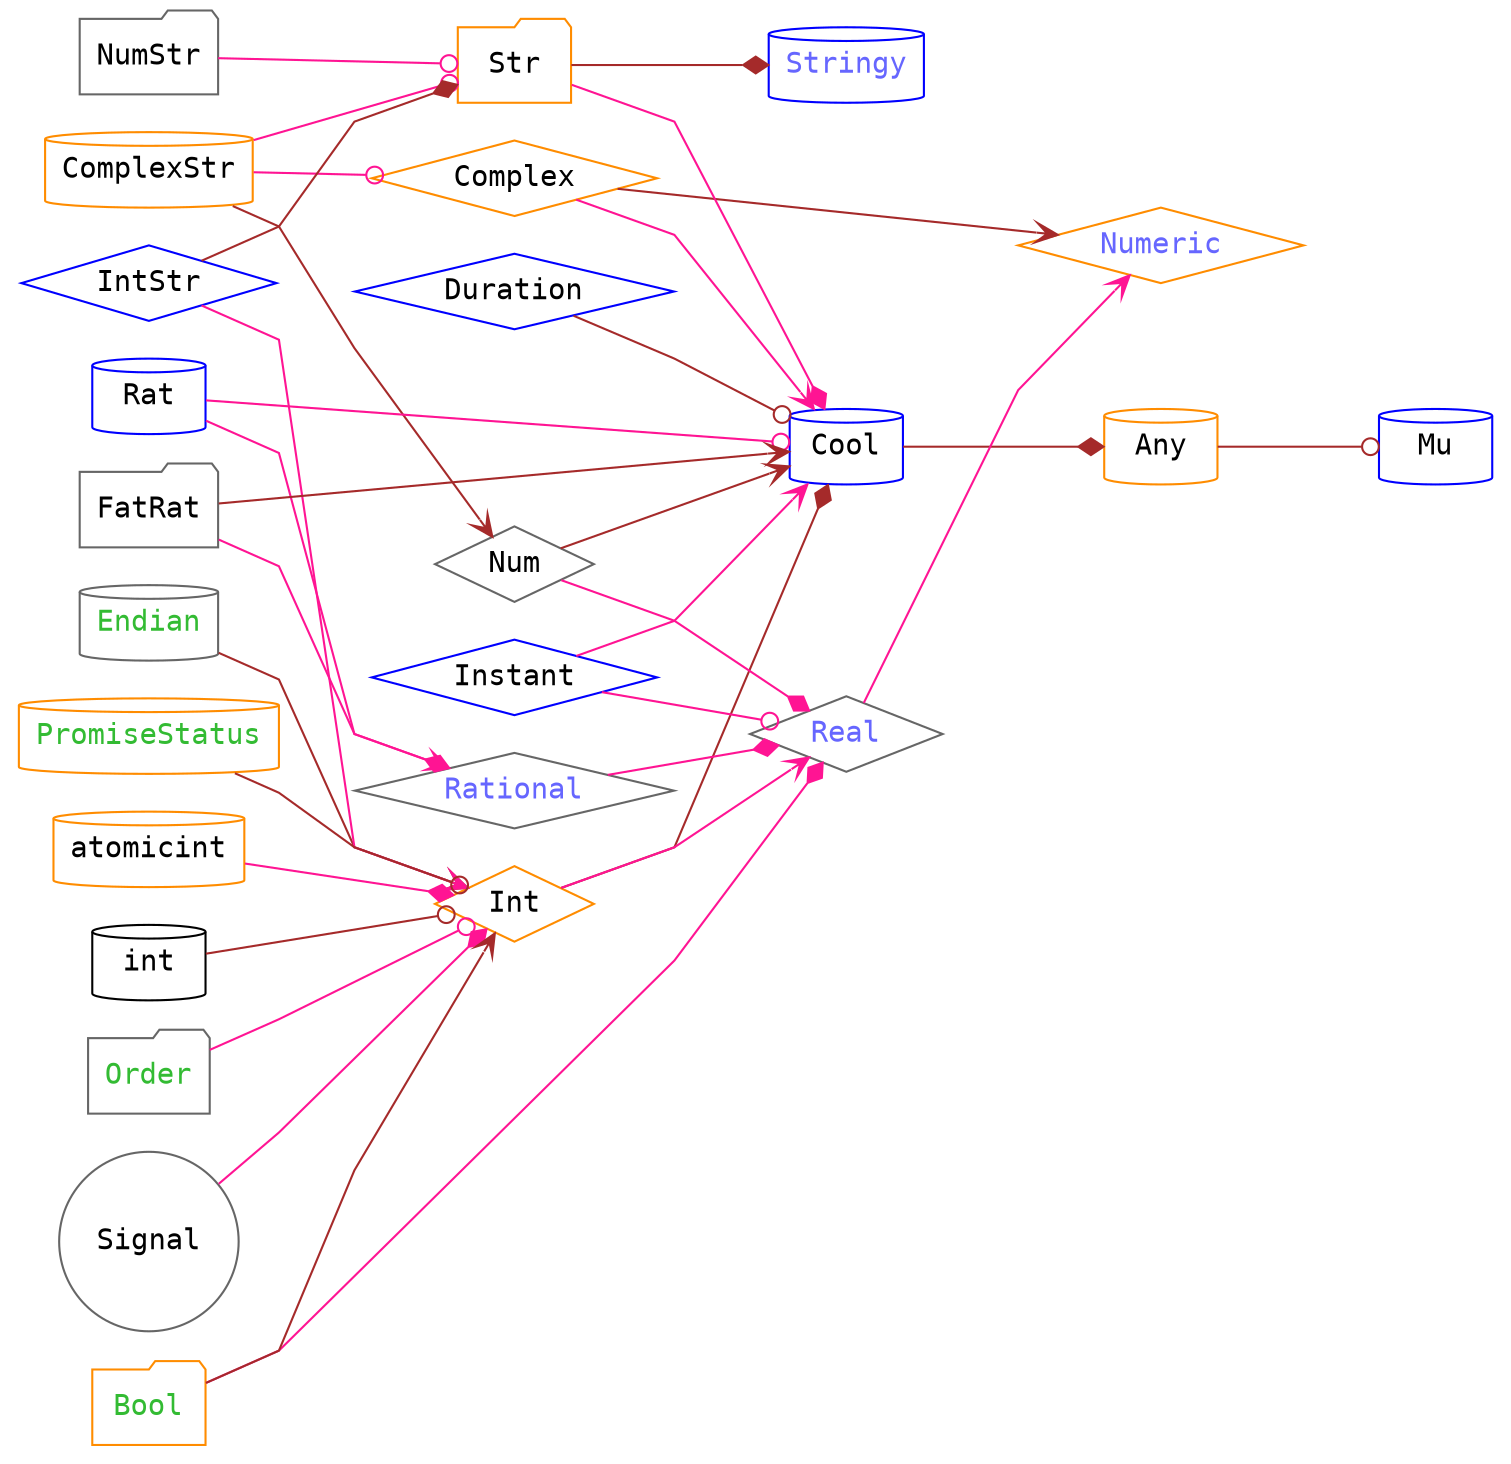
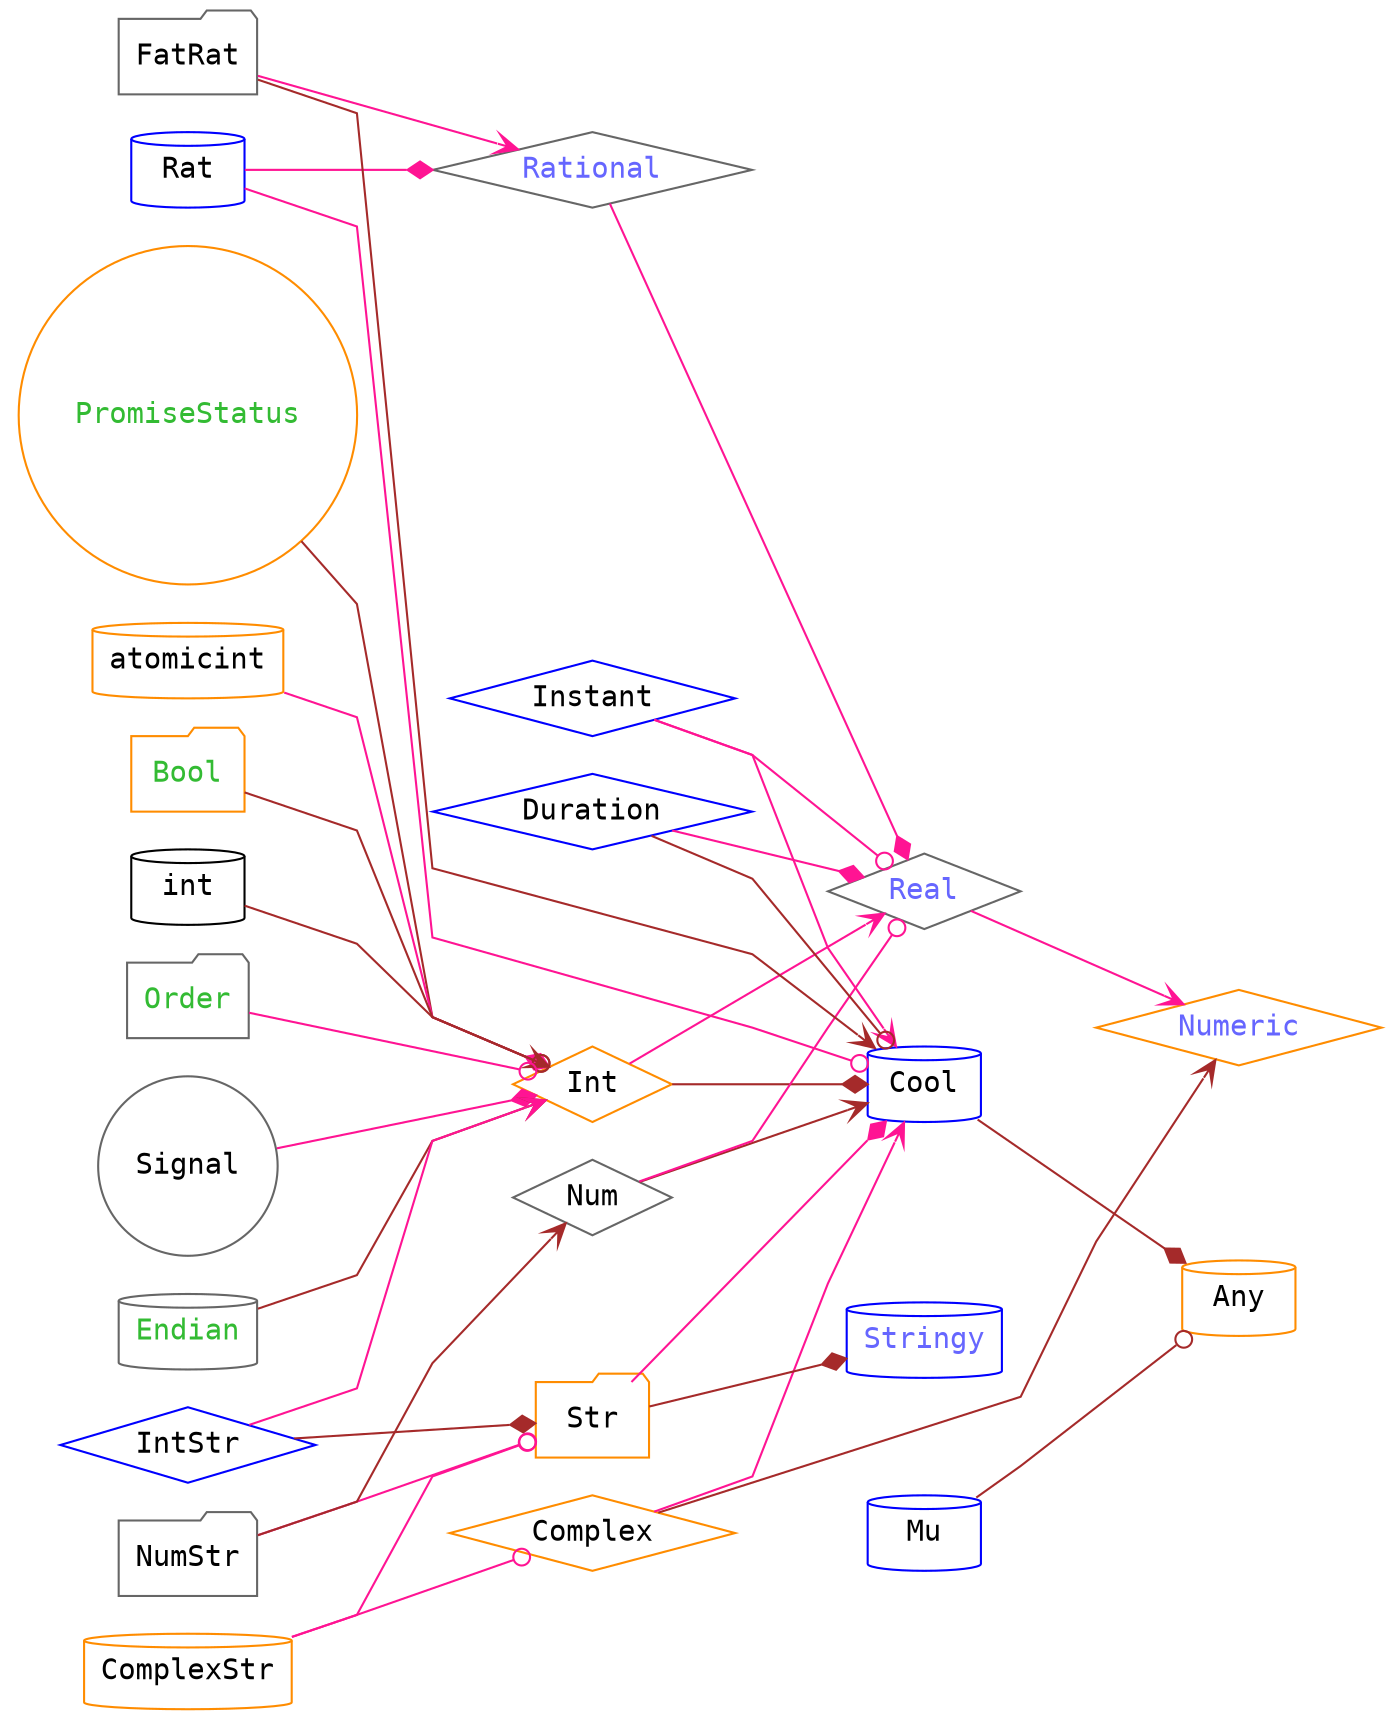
(360, 356) -> (411, 1403)
(1290, 447) -> (1077, 1422)
(686, 629) -> (778, 1103)
(149, 736) -> (188, 415)
(527, 1106) -> (756, 851)
